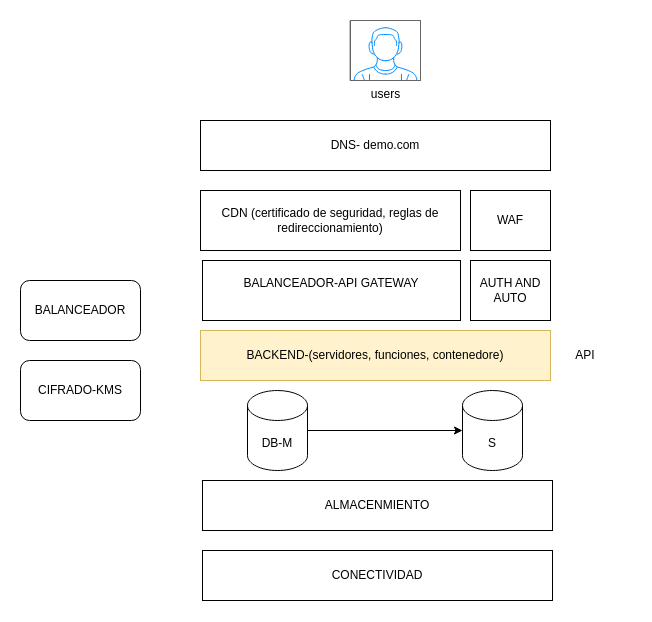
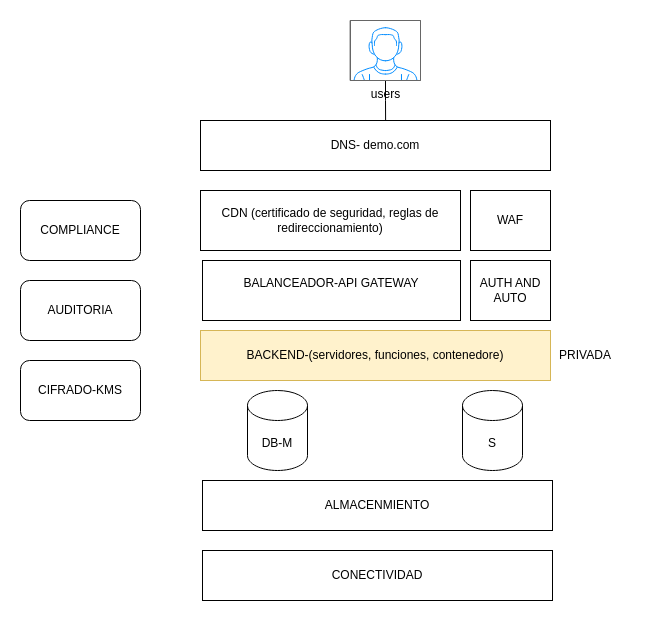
none -> (386, 101)
none -> (81, 231)
(81, 311) -> (81, 311)
(586, 356) -> (586, 356)
(382, 431) -> none
